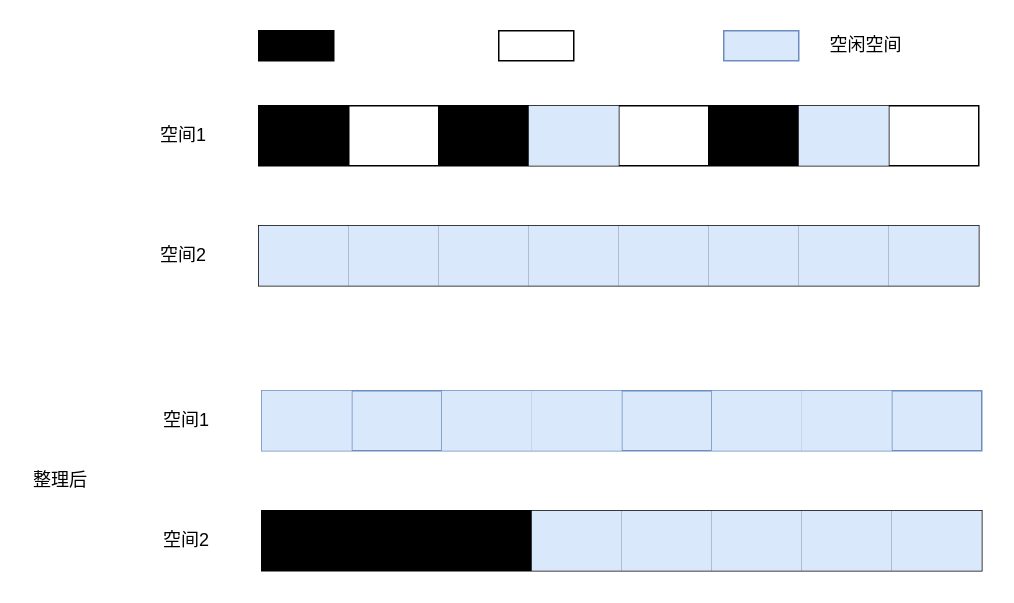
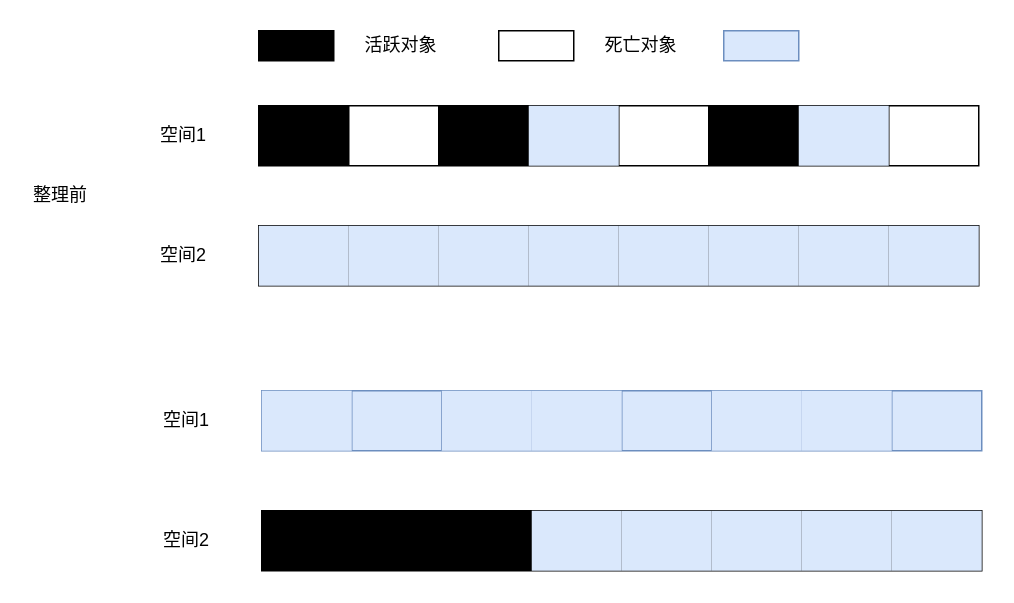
none -> (401, 46)
none -> (641, 46)
(866, 46) -> none
none -> (61, 196)
(61, 481) -> none
